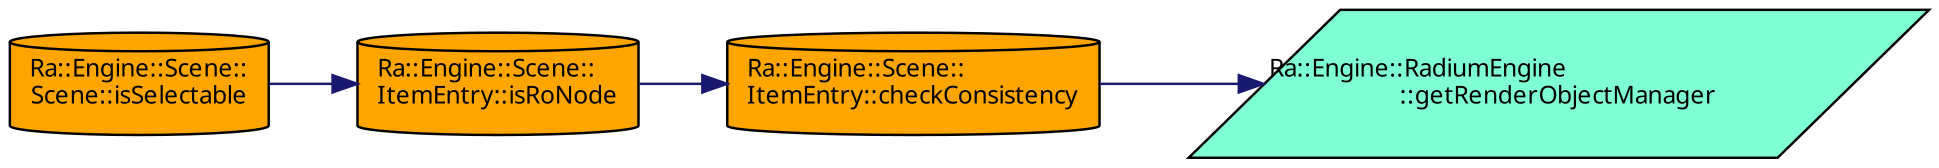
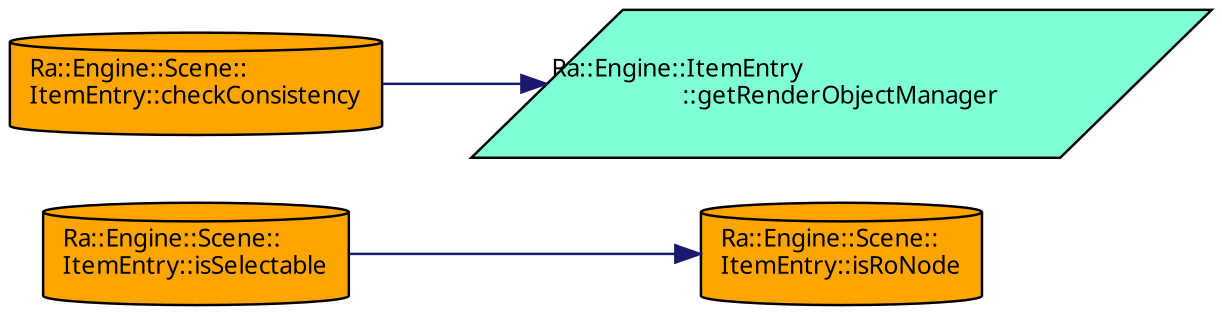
(139, 84) -> (196, 254)
(671, 84) -> none
(1559, 84) -> (841, 84)
